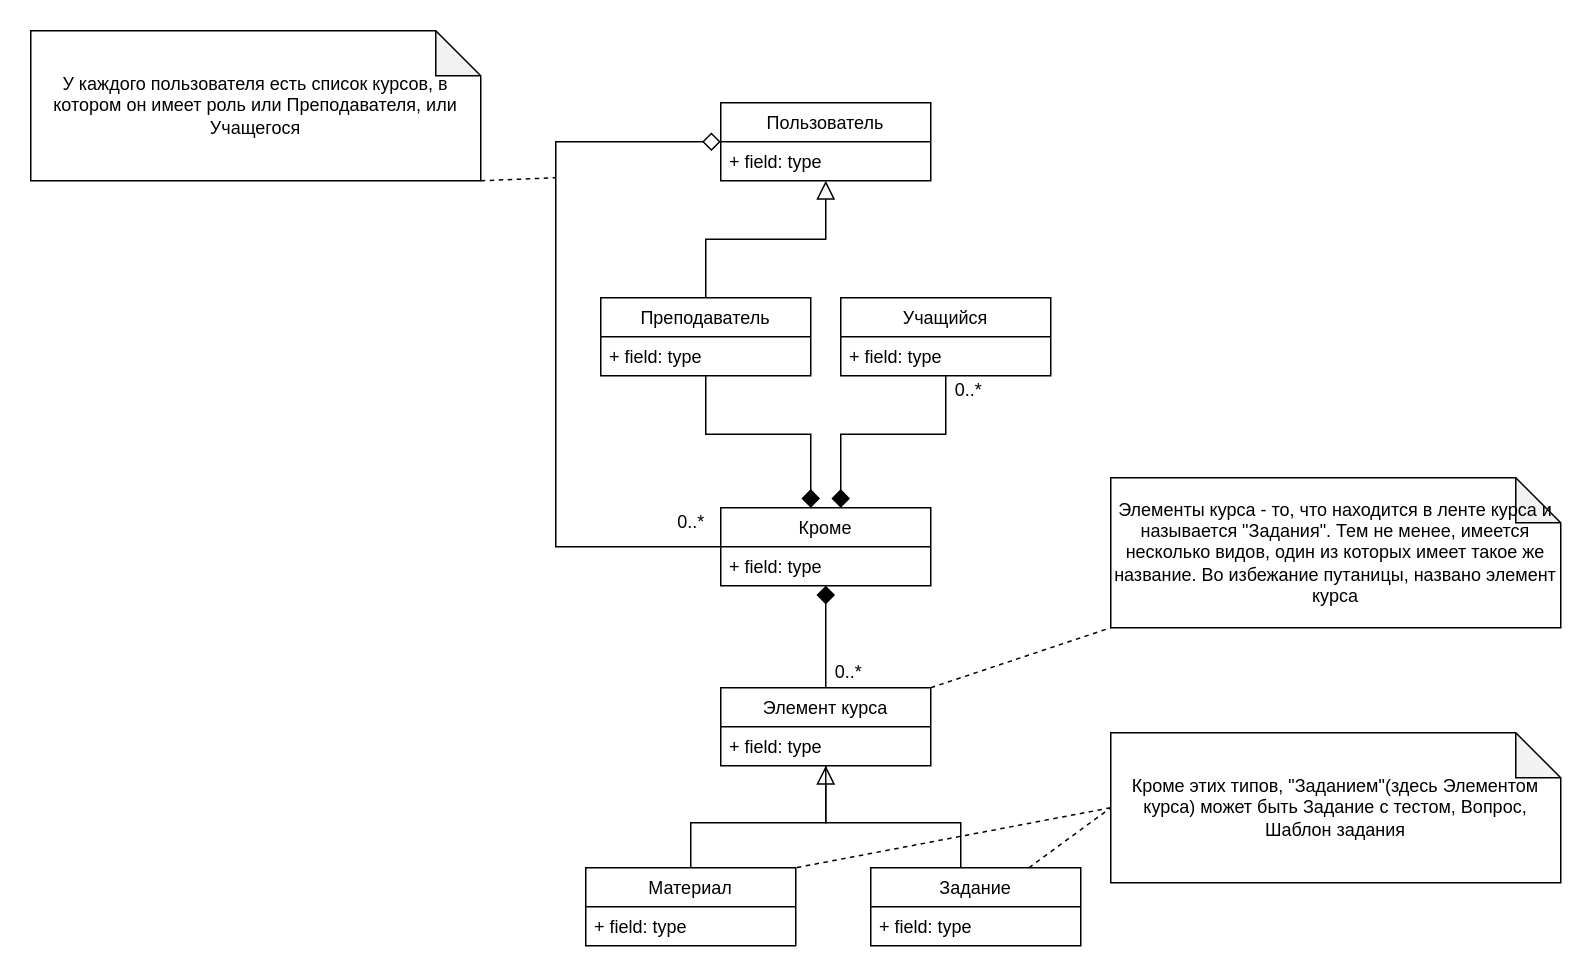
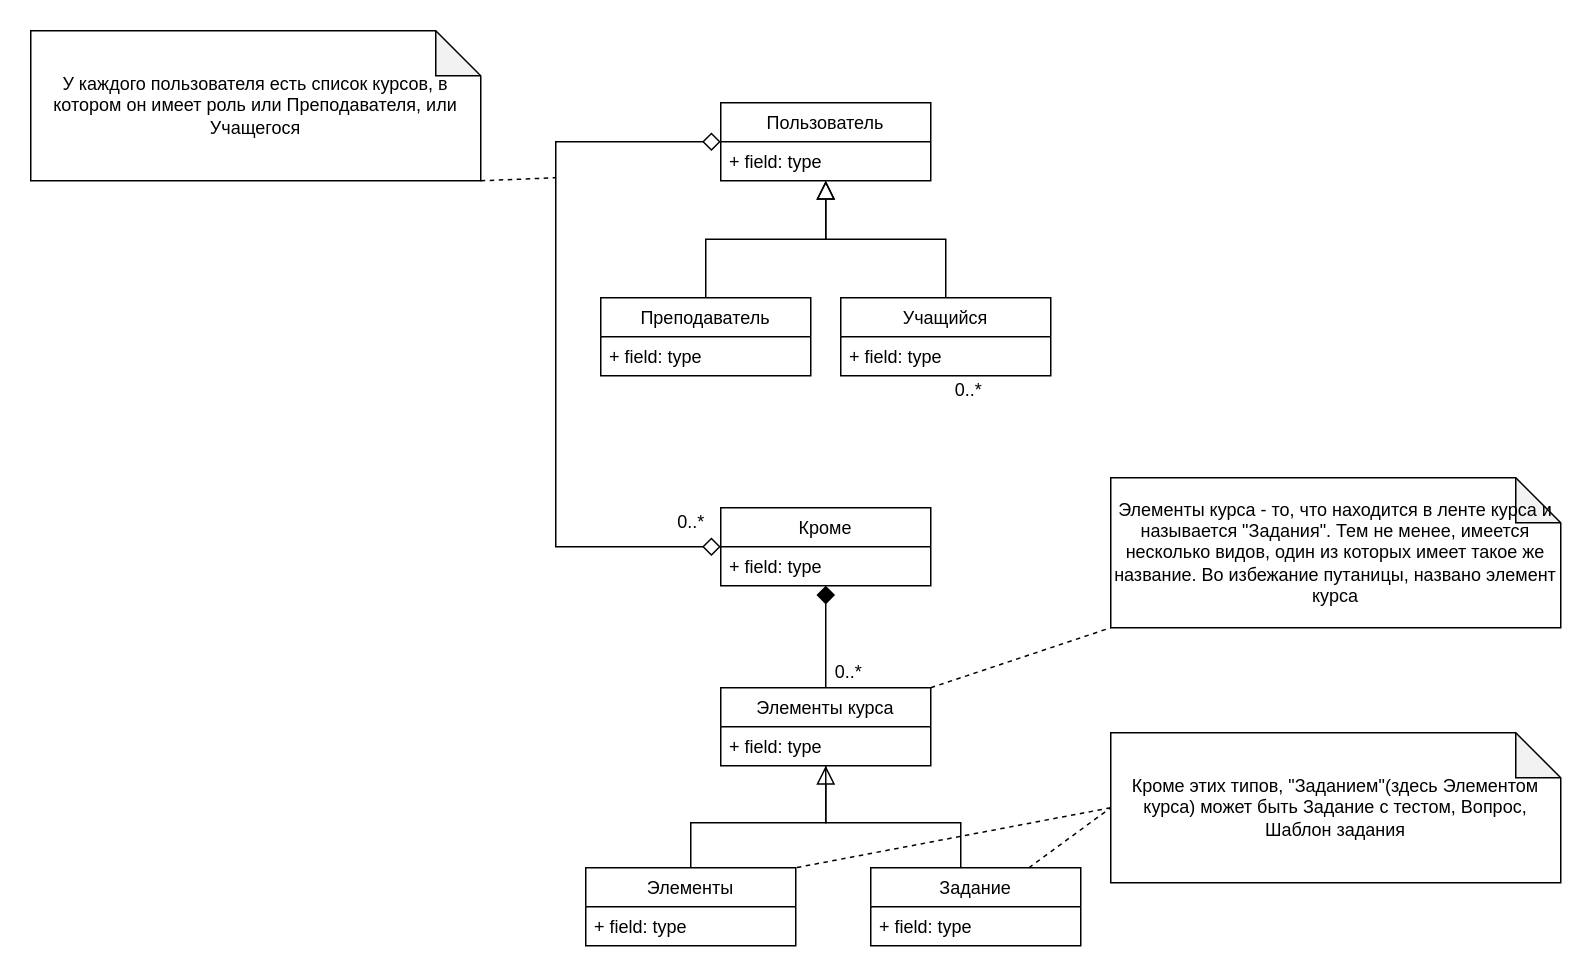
none -> (914, 239)
(757, 434) -> none
(895, 434) -> none
(710, 547) -> (702, 547)
(825, 708) -> (825, 708)
(690, 888) -> (690, 888)
